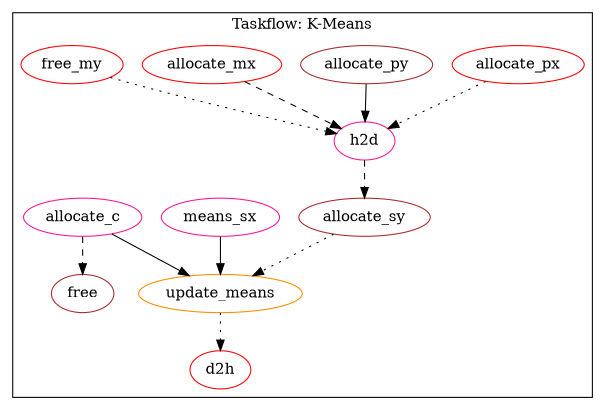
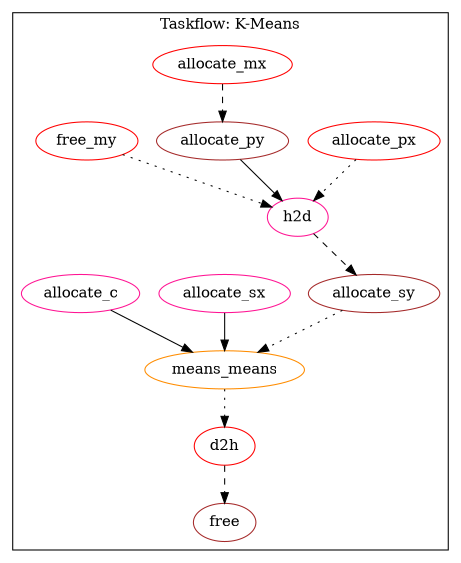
(288, 103) -> (223, 98)
(220, 217) -> (225, 294)
(83, 250) -> (225, 479)
(220, 294) -> (225, 370)
